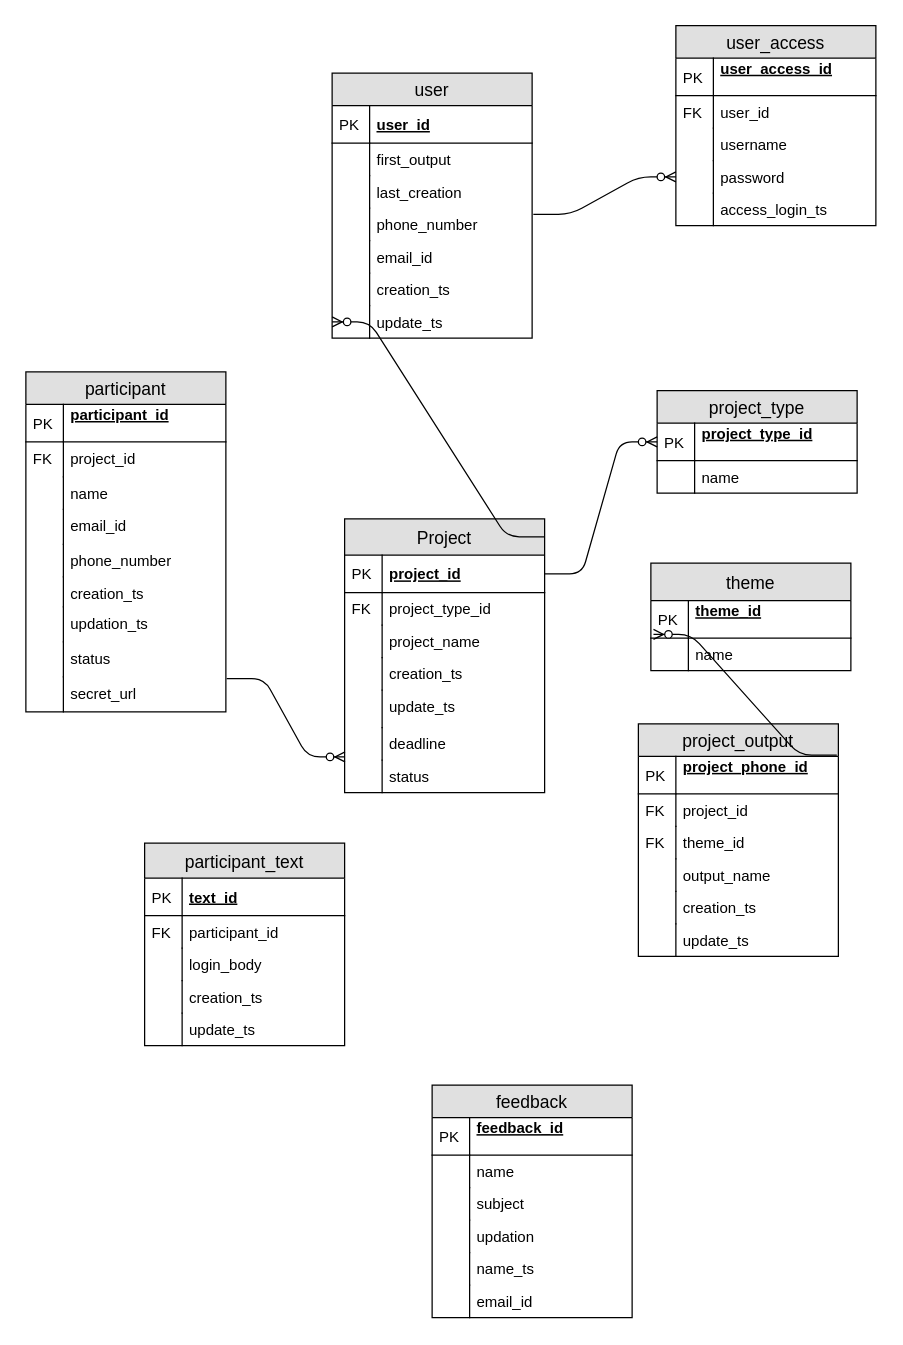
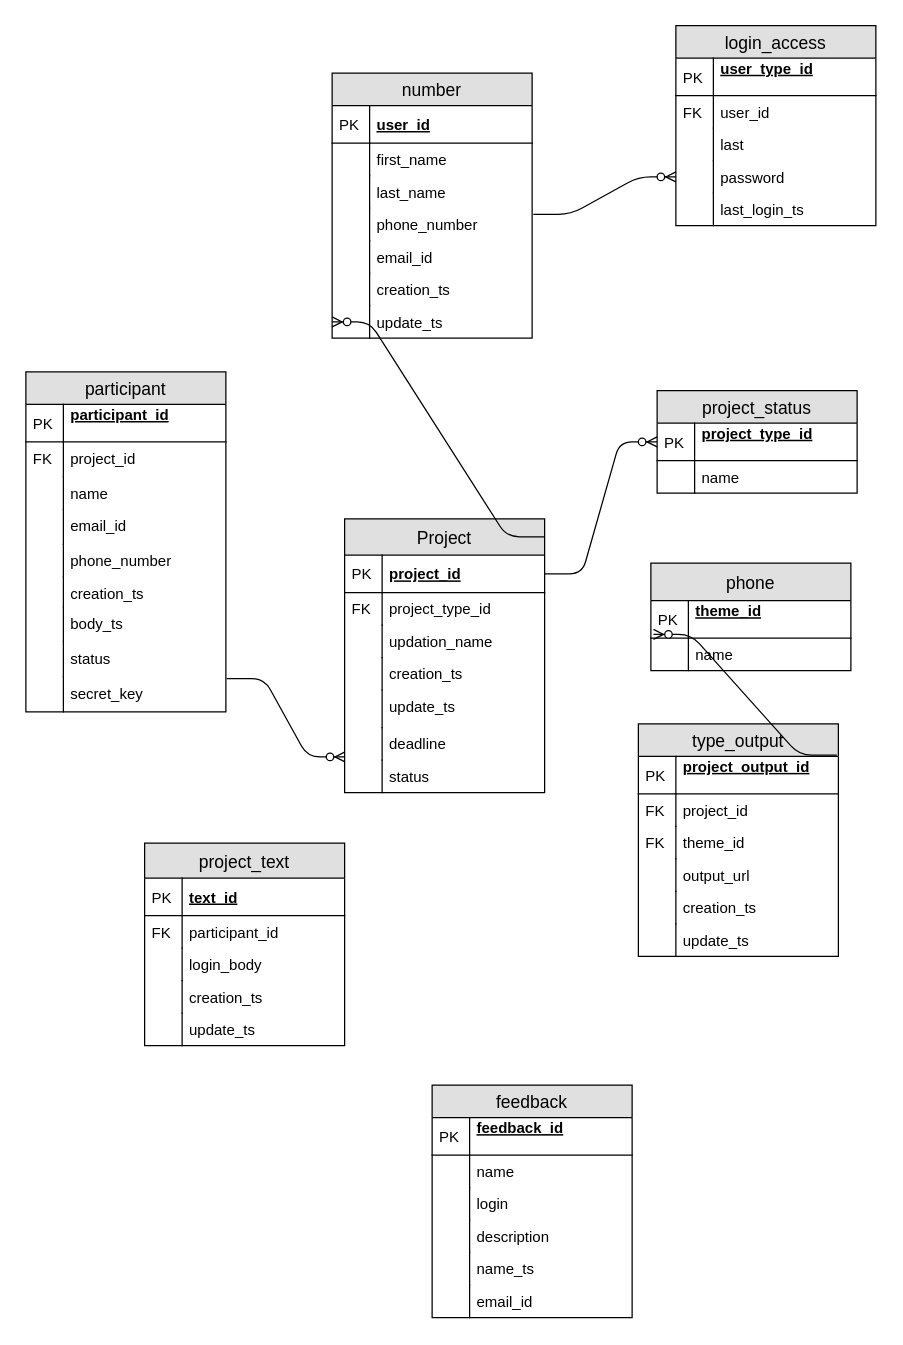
(775, 43) -> (775, 43)
(777, 69) -> (768, 69)
(431, 90) -> (431, 90)
(754, 145) -> (735, 145)
(425, 160) -> (416, 160)
(427, 193) -> (412, 193)
(779, 210) -> (769, 210)
(756, 408) -> (756, 408)
(750, 583) -> (750, 583)
(114, 624) -> (99, 624)
(439, 642) -> (441, 642)
(110, 694) -> (112, 694)
(738, 741) -> (738, 741)
(748, 767) -> (752, 767)
(244, 862) -> (244, 862)
(729, 876) -> (723, 876)
(506, 1204) -> (493, 1204)
(508, 1237) -> (519, 1237)
